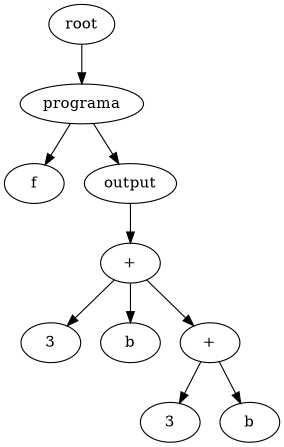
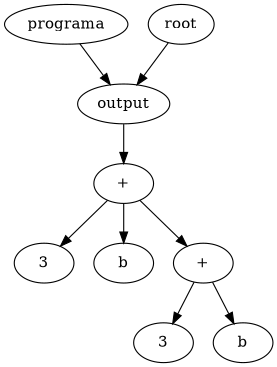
(82, 59) -> (156, 59)
(34, 184) -> none
